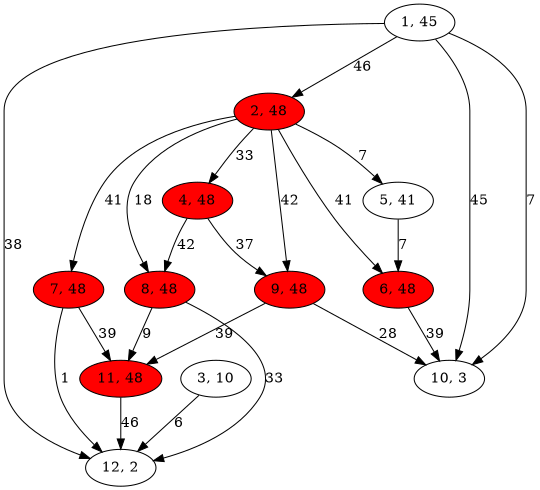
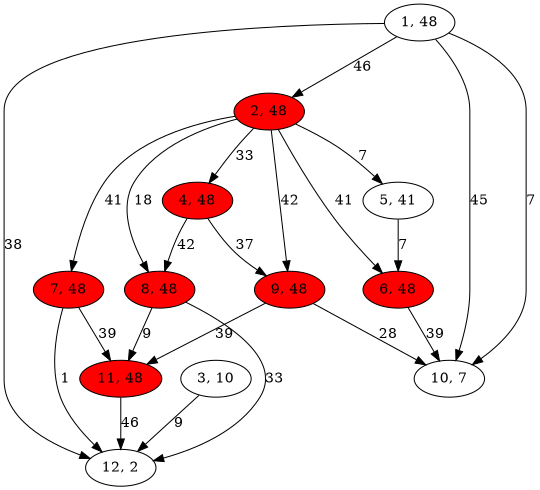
(420, 23) -> (420, 23)
(449, 379) -> (449, 379)
(179, 423) -> (179, 423)
